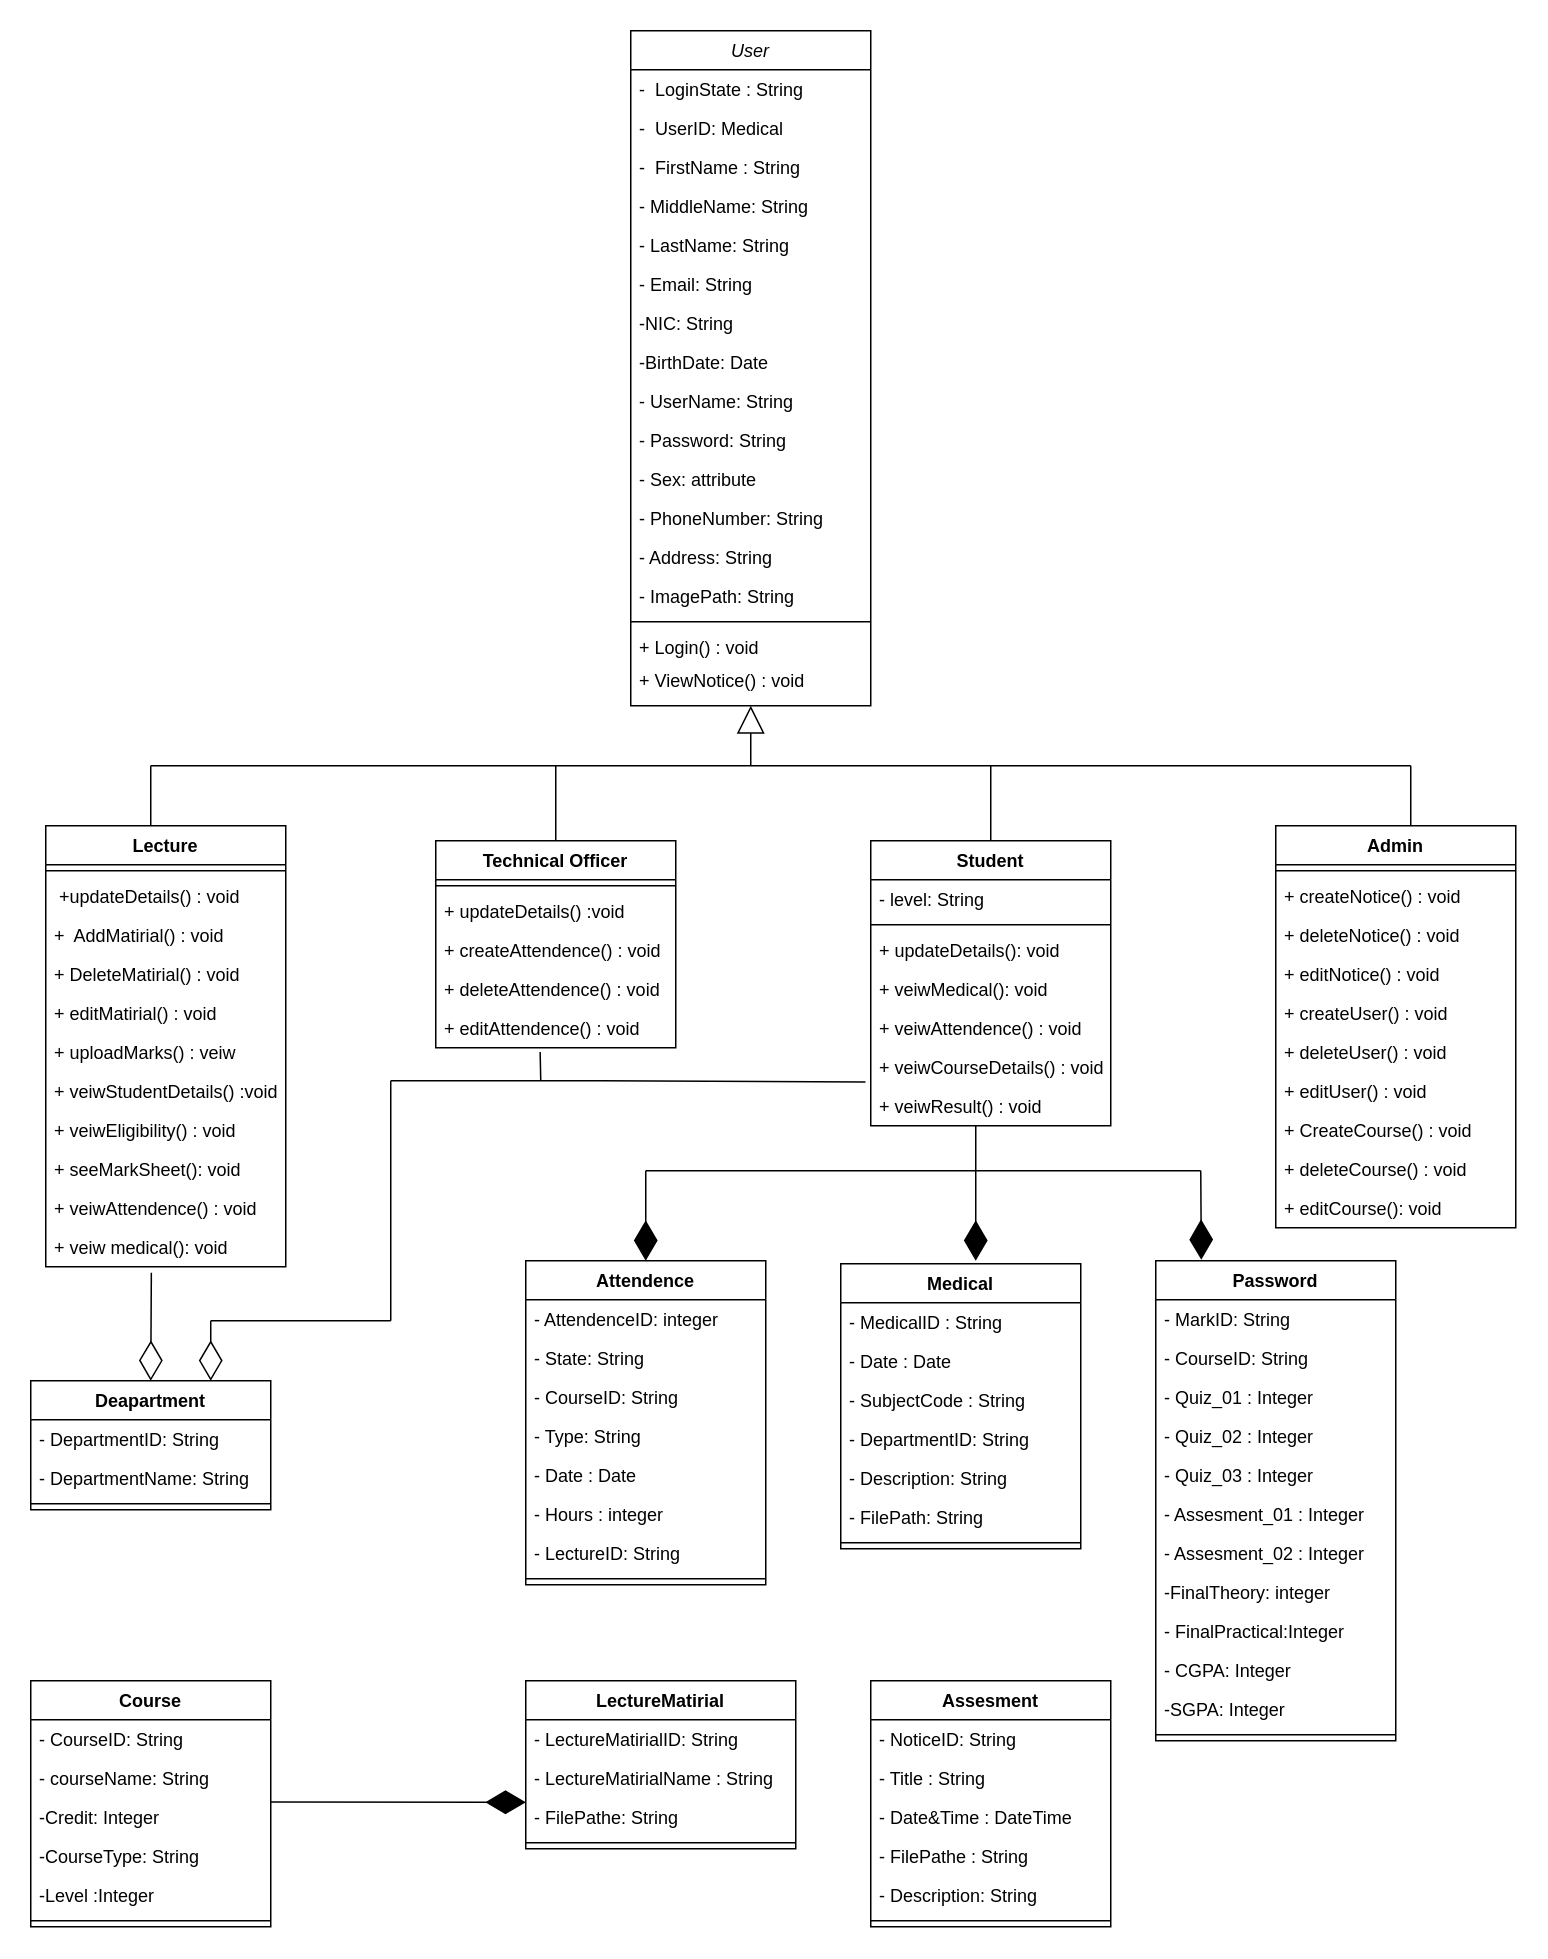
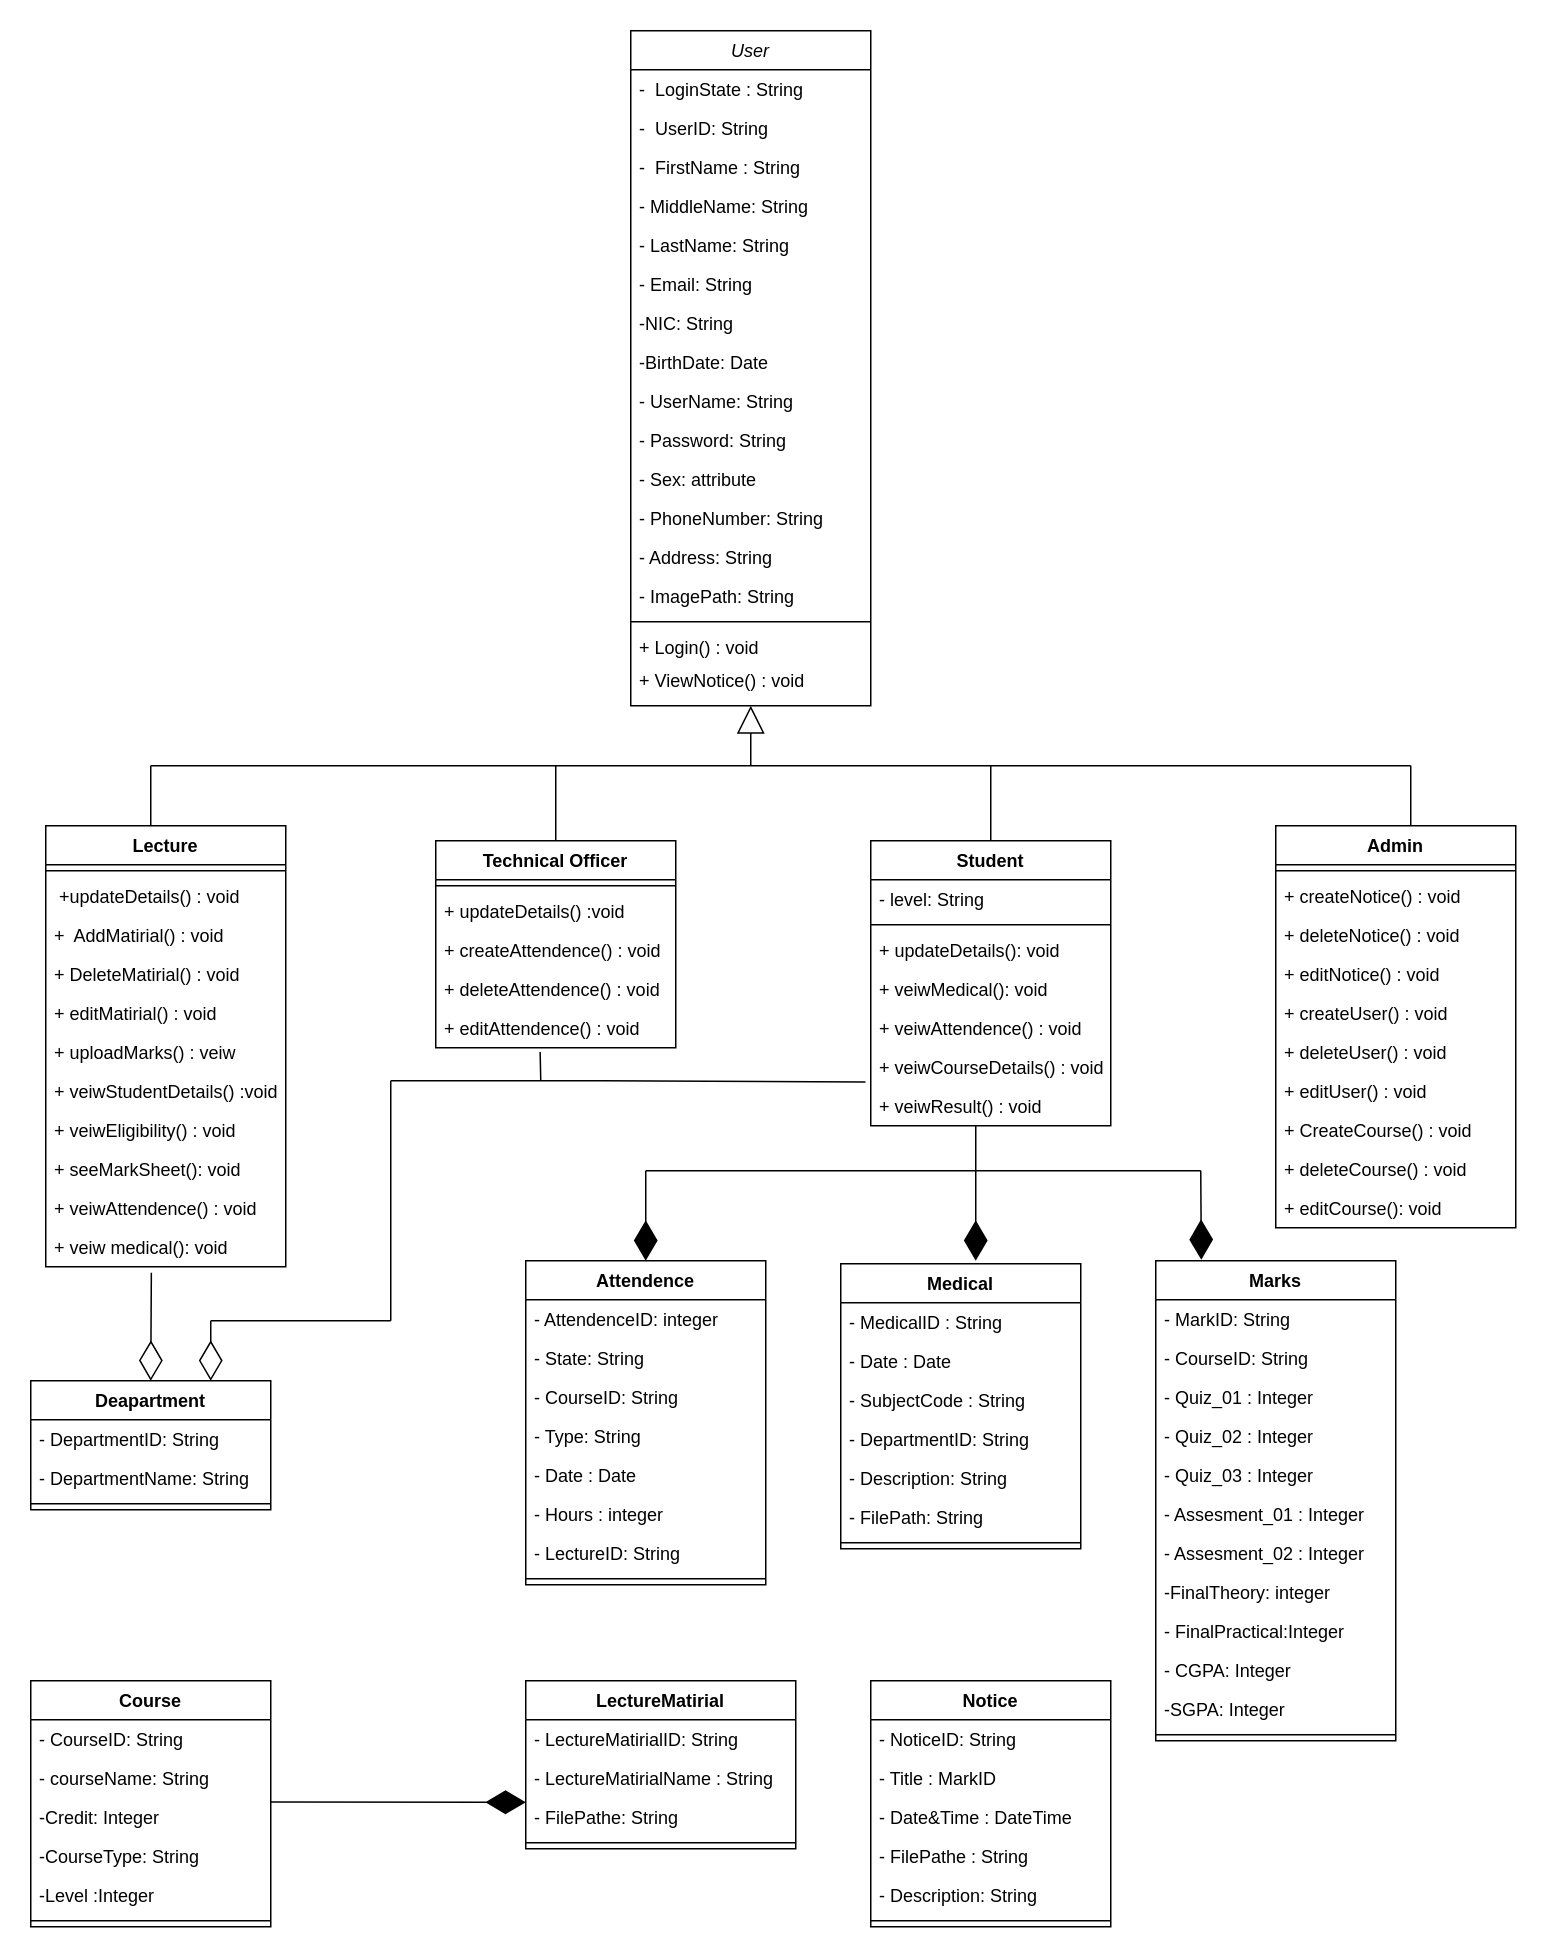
(718, 129) -> (715, 129)
(1275, 1281) -> (1275, 1281)
(990, 1701) -> (990, 1701)
(943, 1779) -> (946, 1779)
